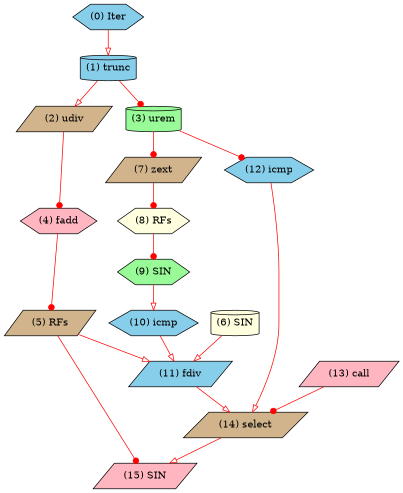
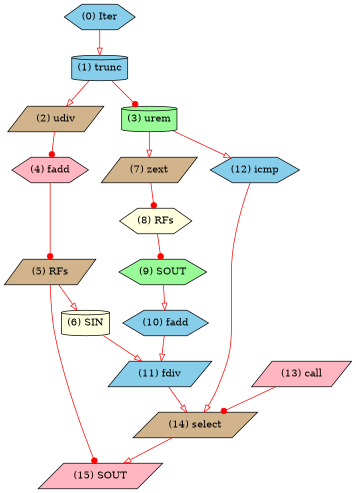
(154, 142) -> (149, 141)
(209, 144) -> (199, 143)
(154, 272) -> (163, 272)
(154, 323) -> (166, 323)
(111, 347) -> (66, 295)
(145, 476) -> (100, 476)
